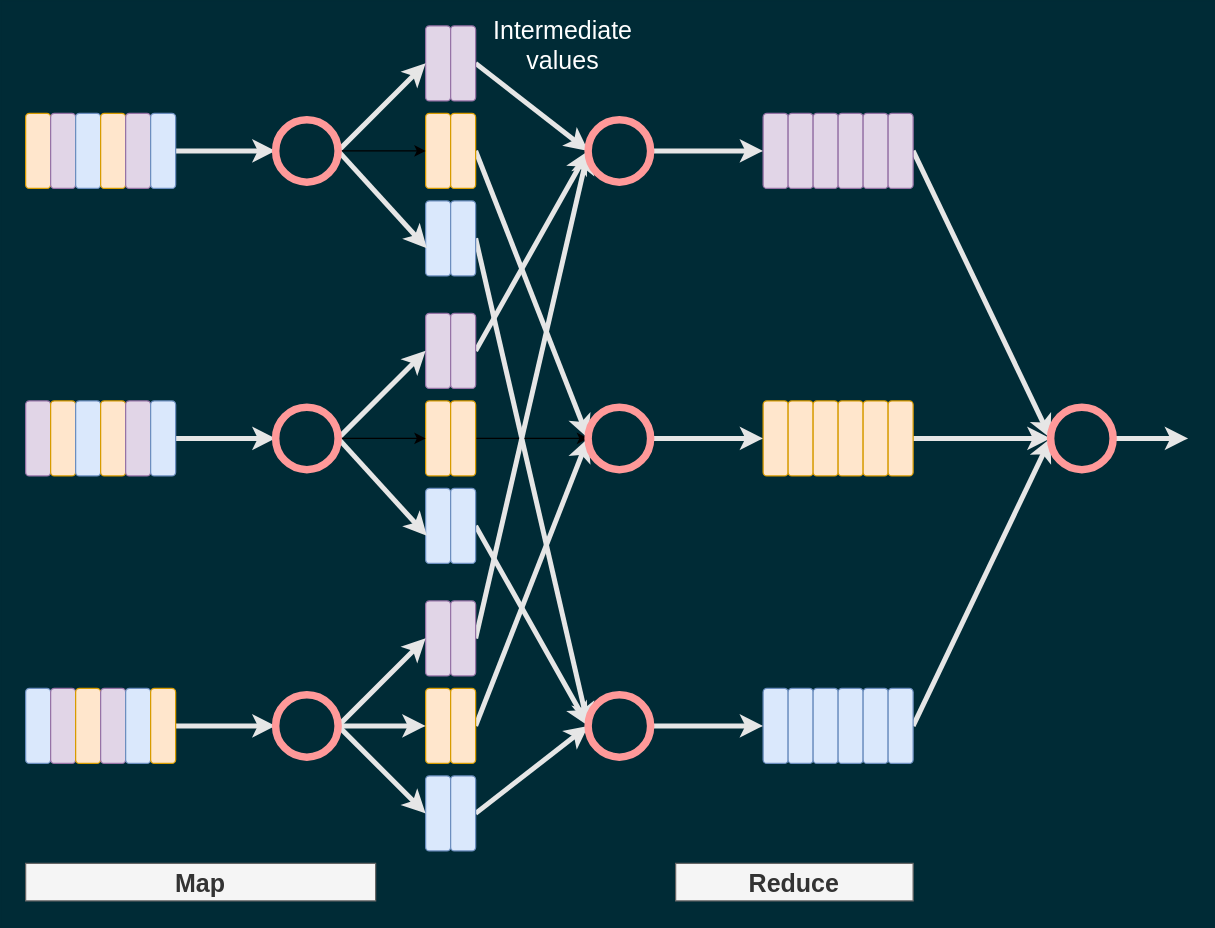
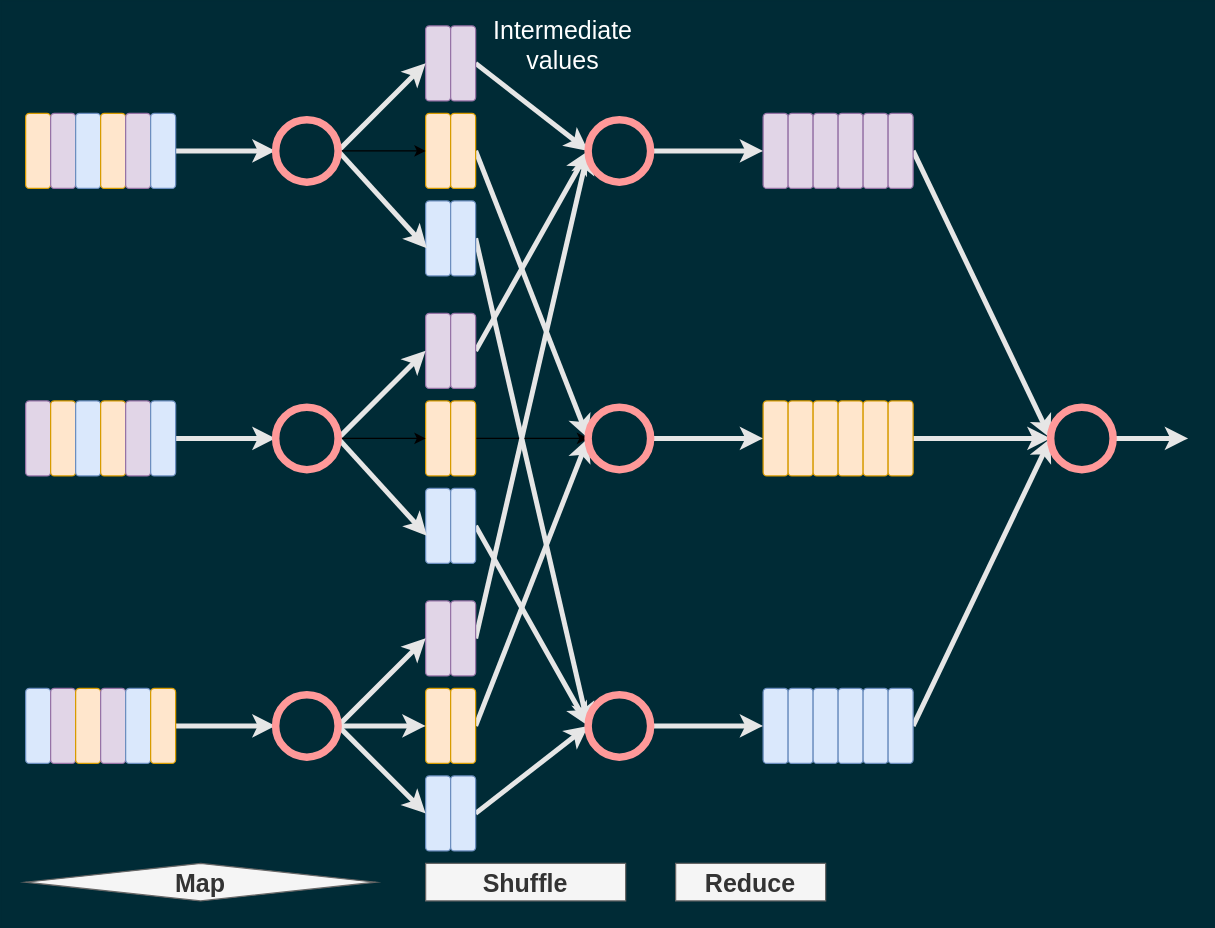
(201, 882) -> (201, 882)
none -> (526, 882)
(794, 882) -> (751, 882)
